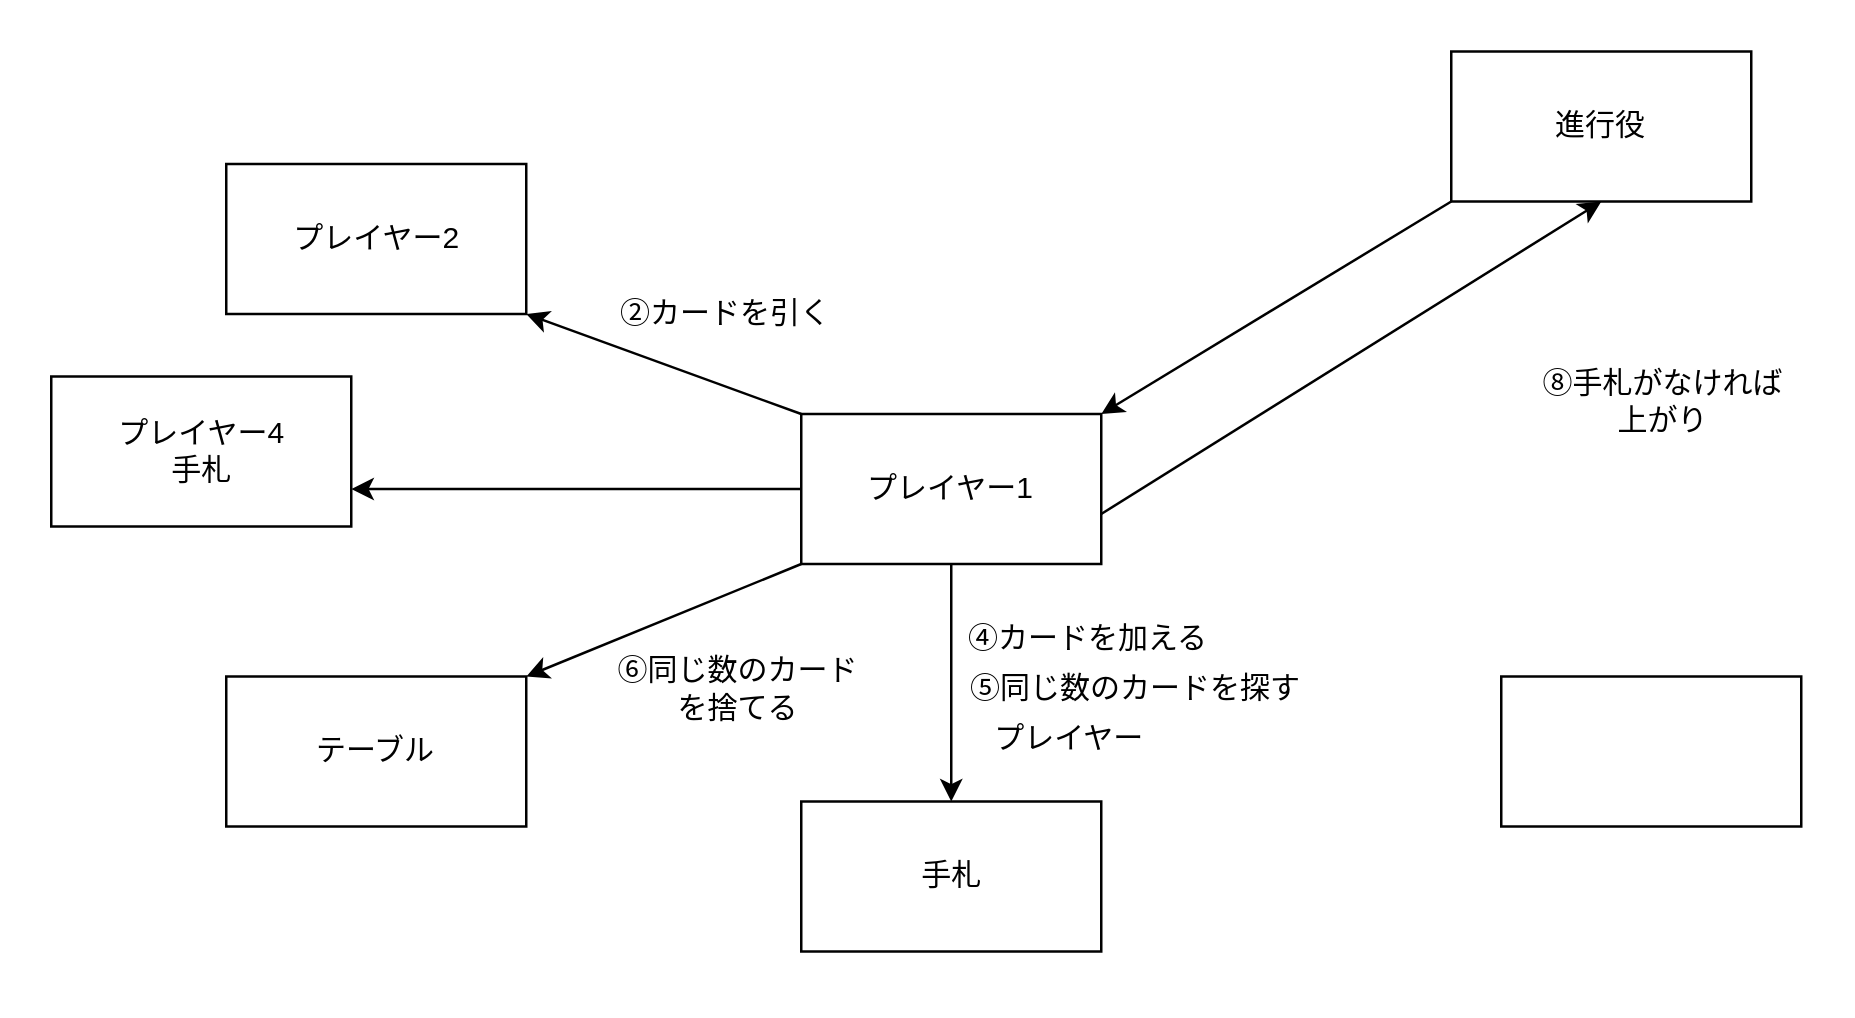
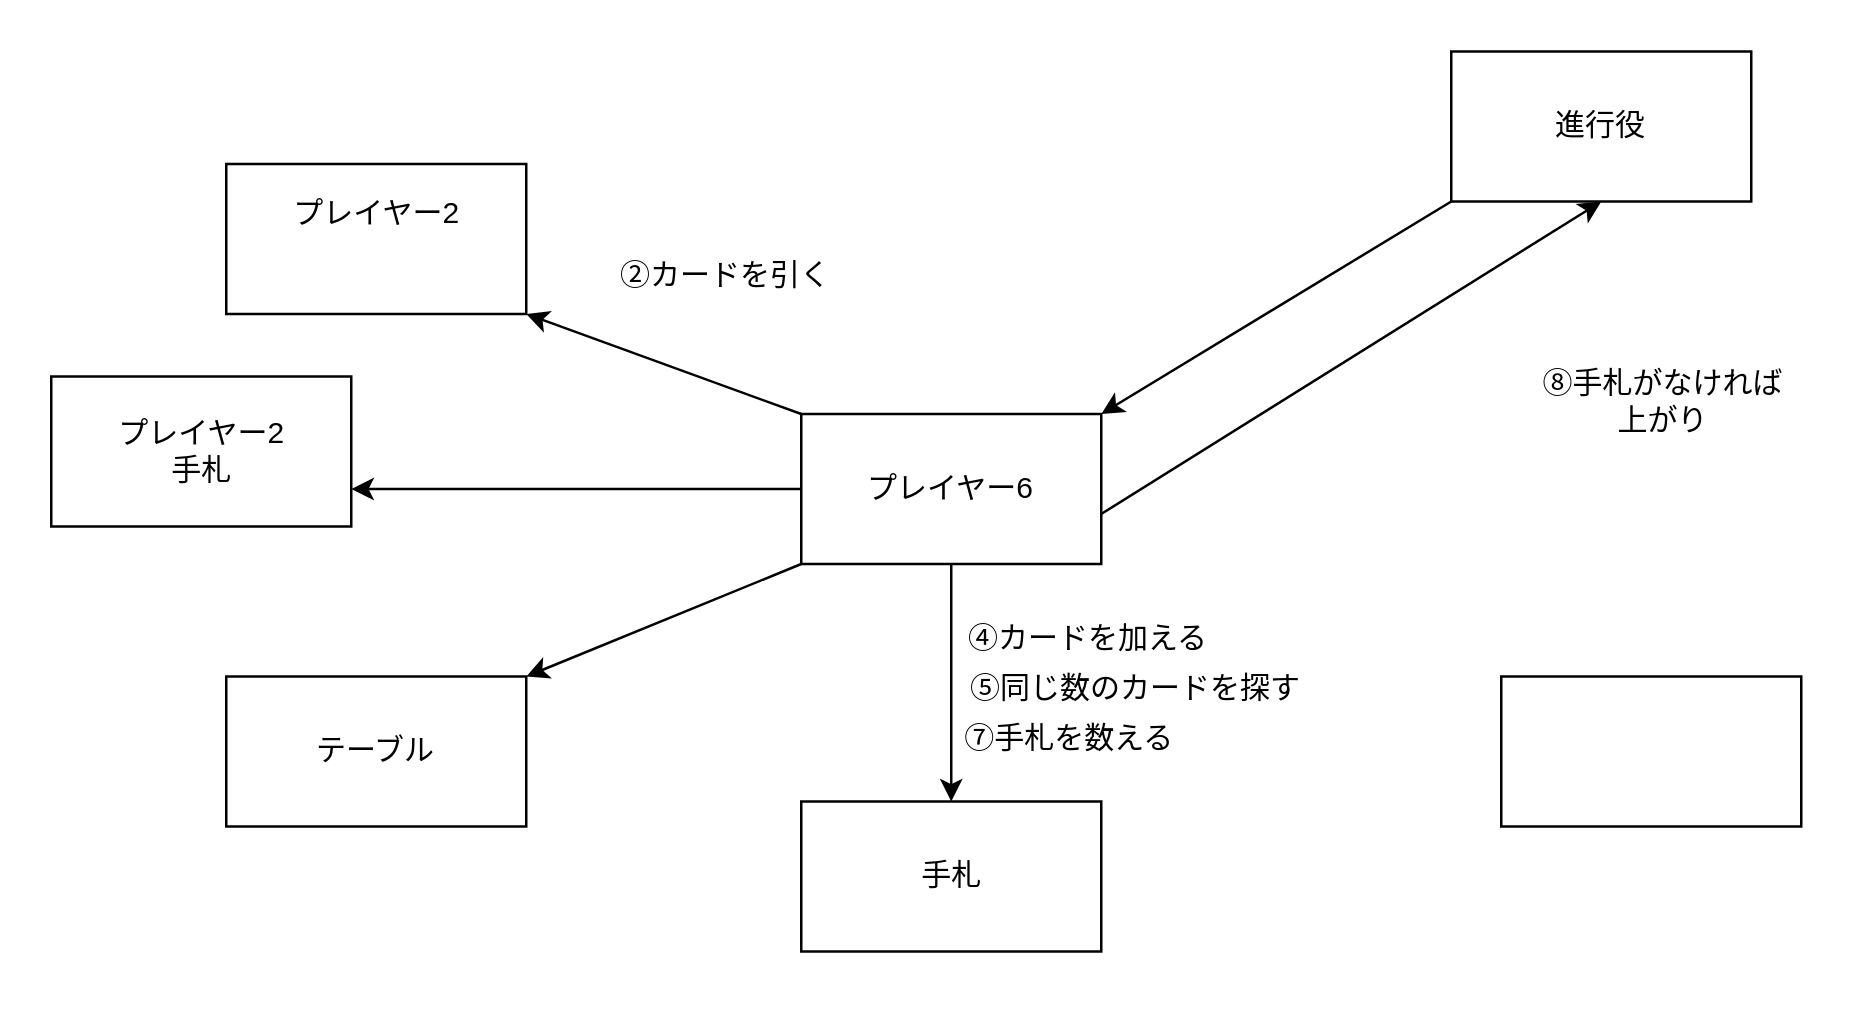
(376, 239) -> (376, 214)
(726, 314) -> (726, 276)
(203, 451) -> (203, 451)
(951, 489) -> (951, 489)
(739, 689) -> none
(1070, 739) -> (1070, 739)
